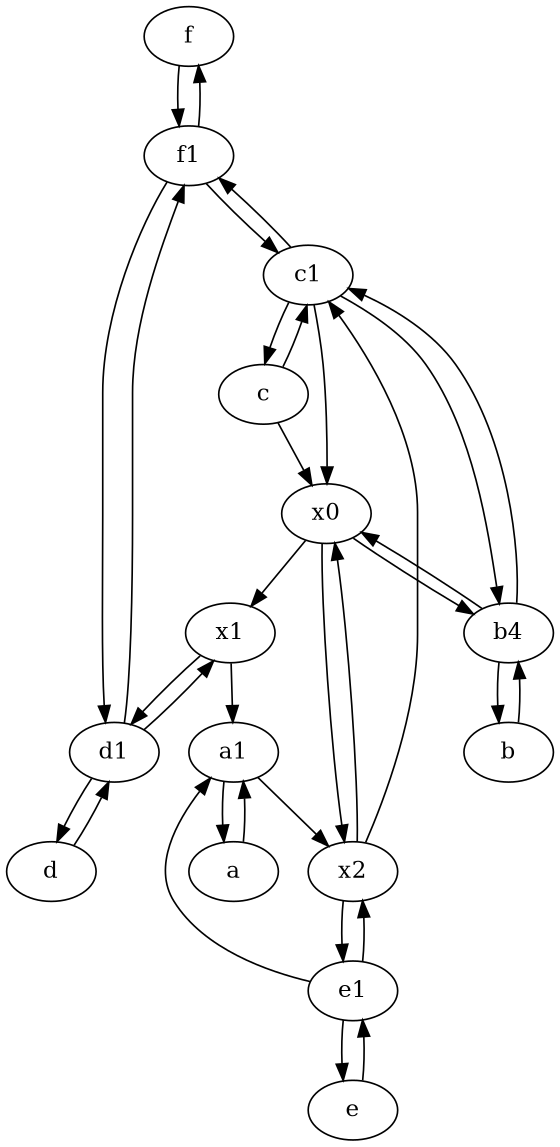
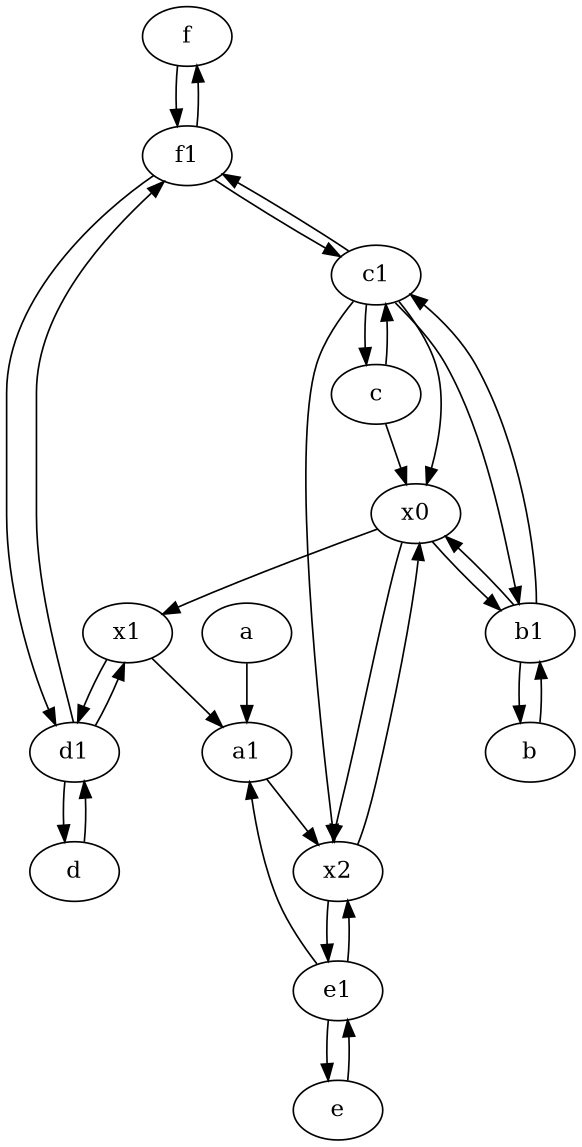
(418, 601) -> (309, 571)
(509, 633) -> (530, 633)
(223, 803) -> none
